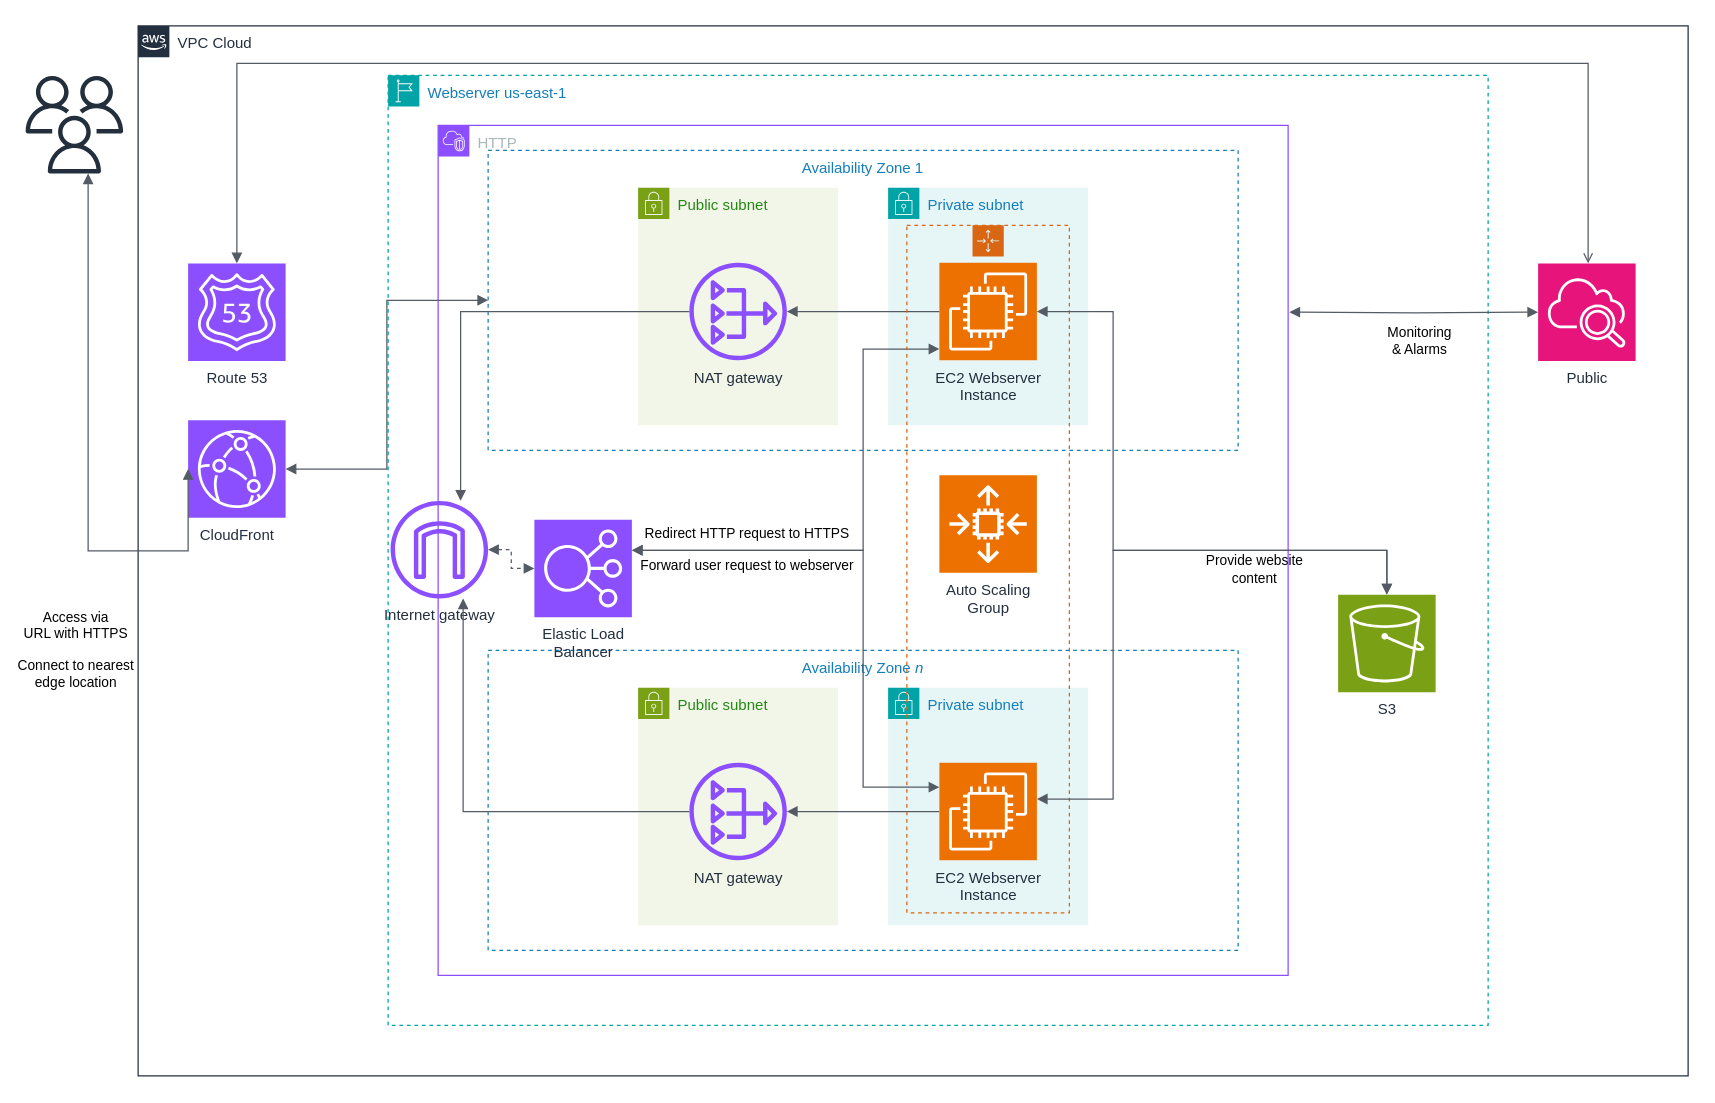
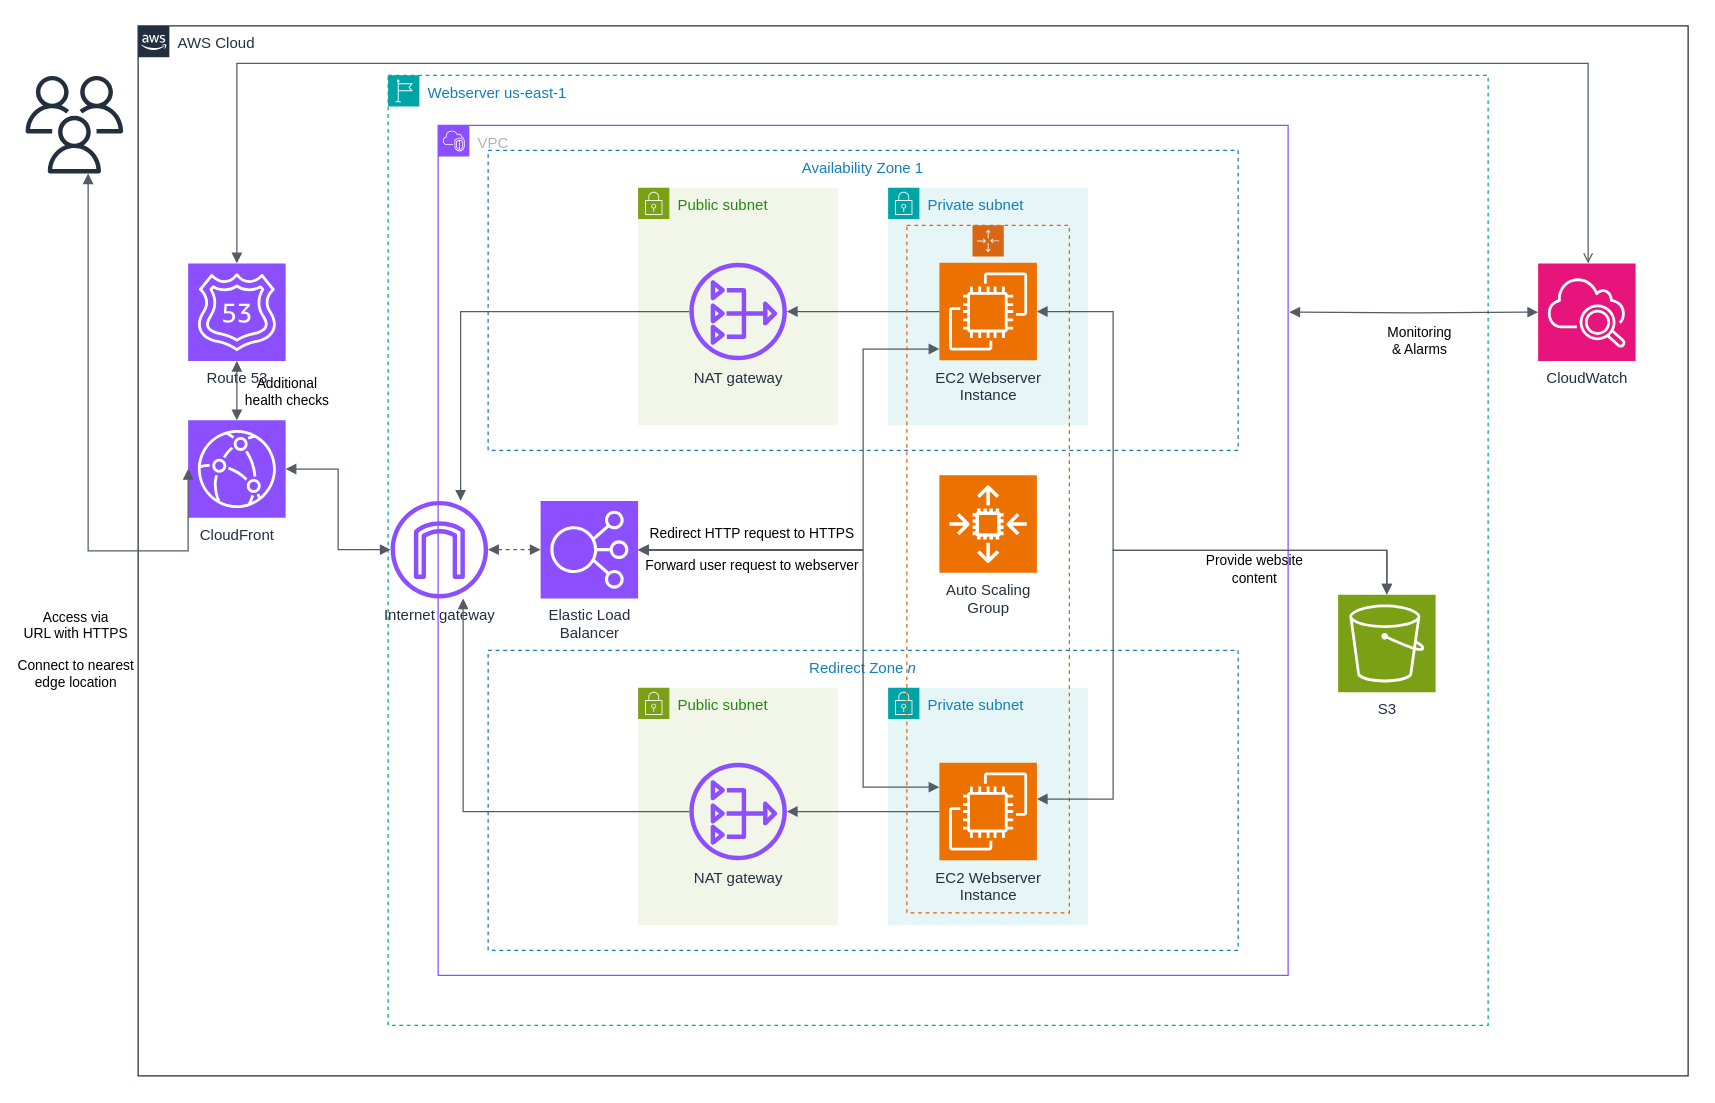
(212, 43) -> (212, 43)
(495, 143) -> (491, 143)
(387, 364) -> (338, 529)
(1588, 378) -> (1588, 378)
none -> (237, 390)
(583, 568) -> (589, 549)
(863, 668) -> (863, 668)
